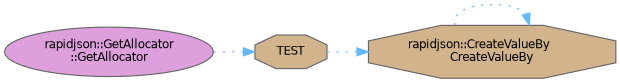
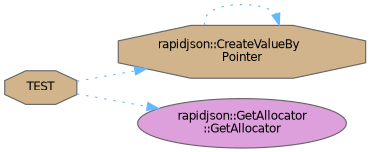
(228, 52) -> (112, 100)
(492, 52) -> (242, 52)
